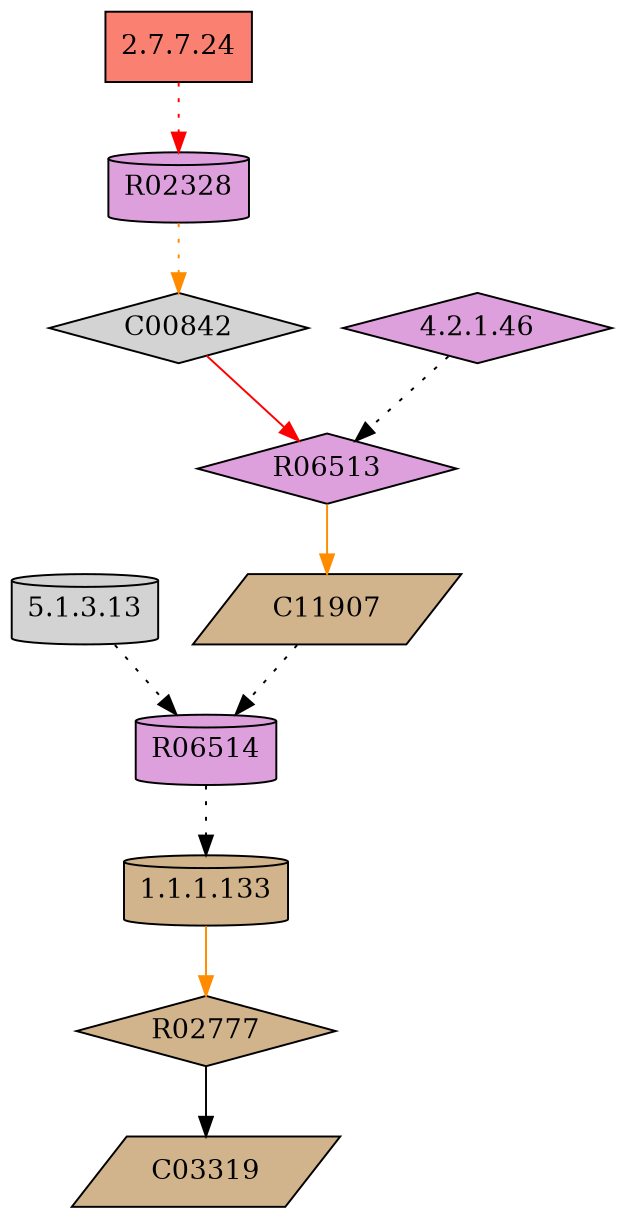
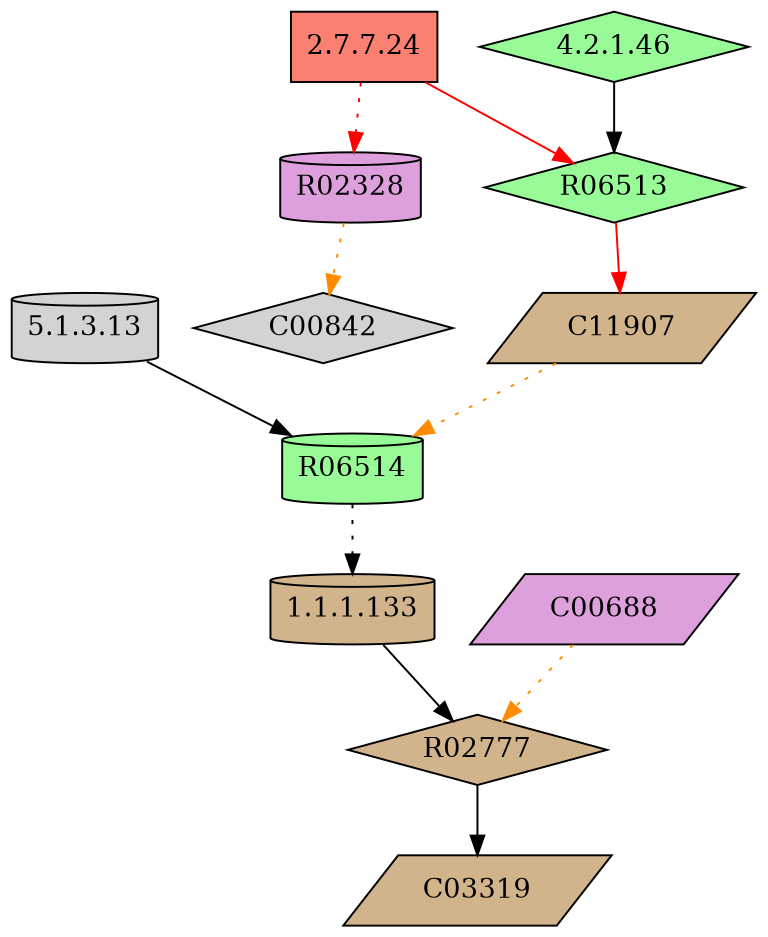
(477, 328) -> (614, 47)
(245, 391) -> (490, 118)
(409, 392) -> (614, 108)
(327, 469) -> (614, 187)
(327, 529) -> (617, 248)
none -> (604, 609)
(139, 672) -> (210, 394)
(273, 672) -> (494, 395)
(206, 750) -> (352, 469)
(206, 951) -> (411, 676)
